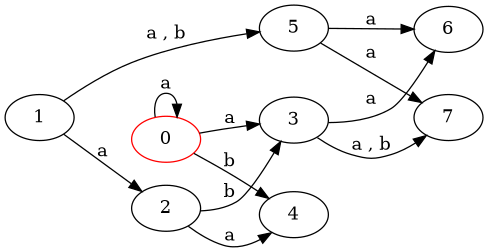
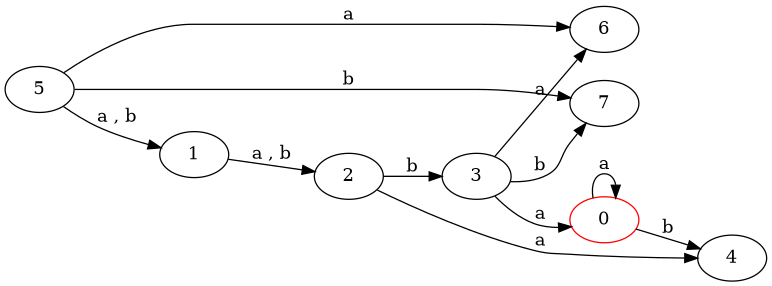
(371, 53) -> (349, 80)
(151, 56) -> (104, 130)
(223, 129) -> (524, 219)
(371, 145) -> (540, 165)
(103, 151) -> (272, 154)
